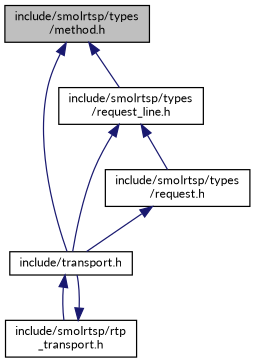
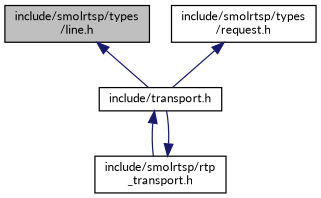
(77, 24) -> (77, 24)
(131, 106) -> none
